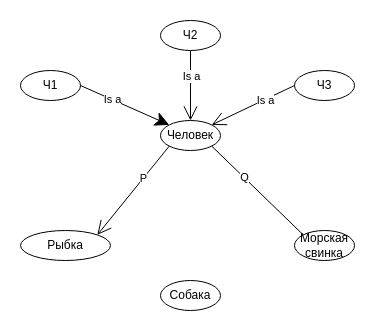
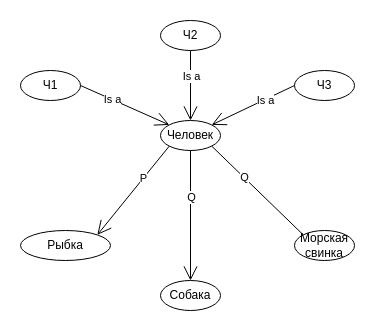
(158, 120) -> (161, 121)
none -> (191, 214)
